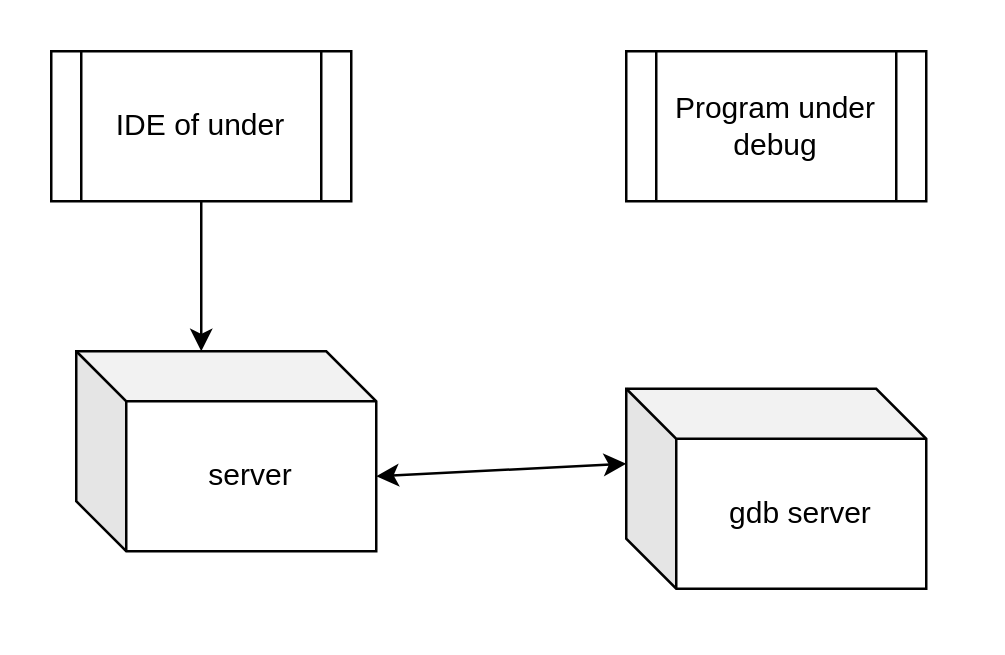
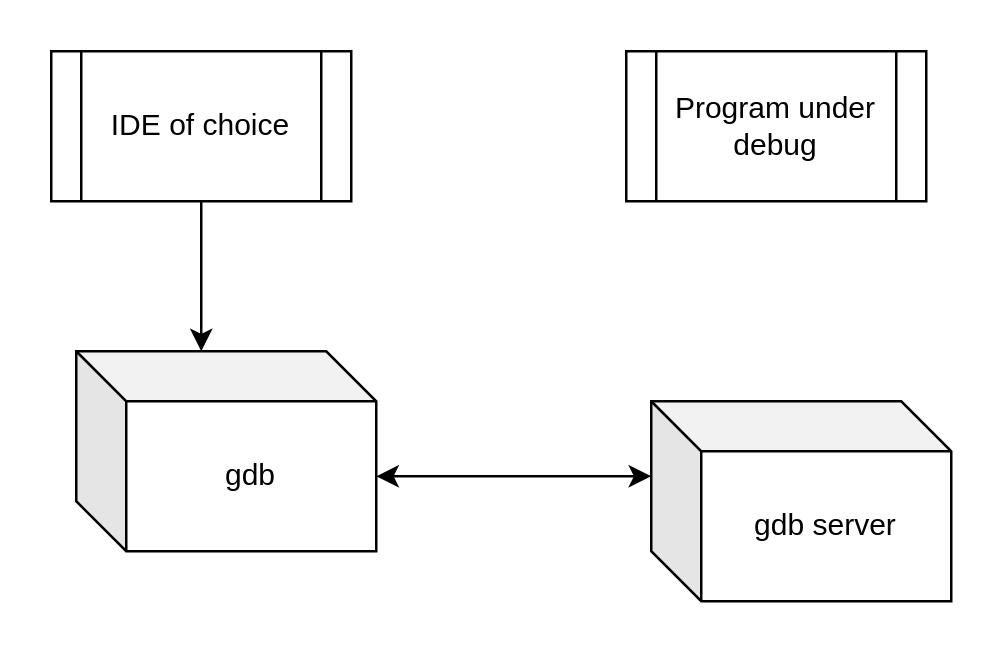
(201, 126) -> (201, 126)
(251, 476) -> (251, 476)
(776, 489) -> (801, 501)
